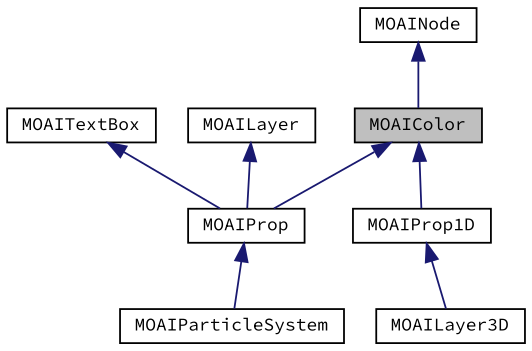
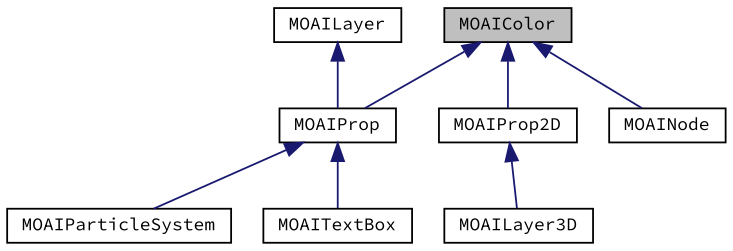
(418, 85) -> (596, 80)
(172, 180) -> (338, 185)
(422, 226) -> (508, 125)
